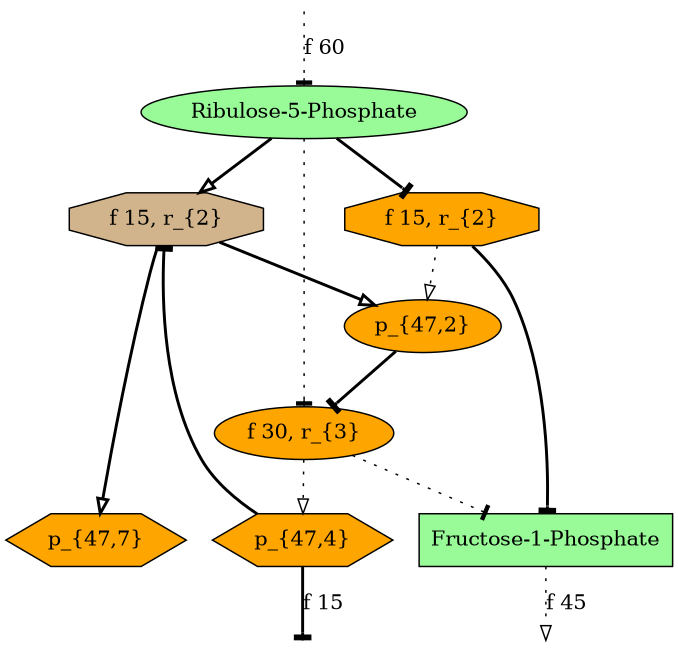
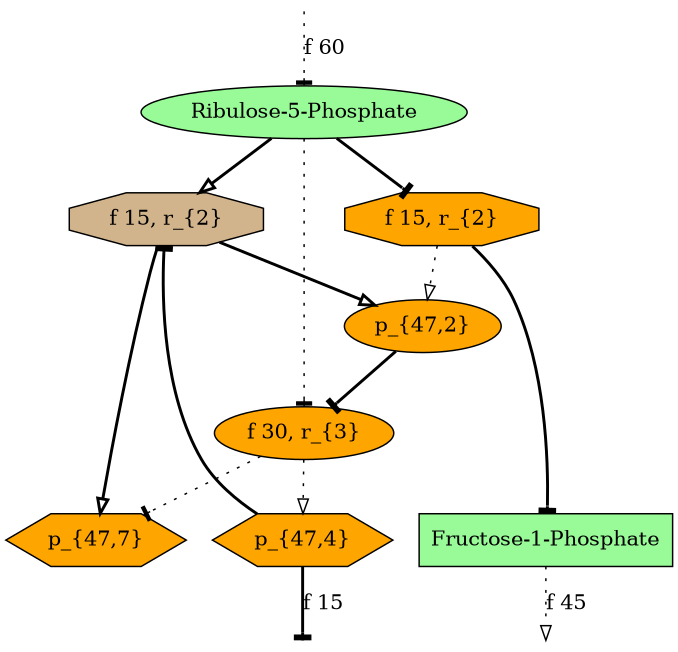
(417, 483) -> (205, 484)
